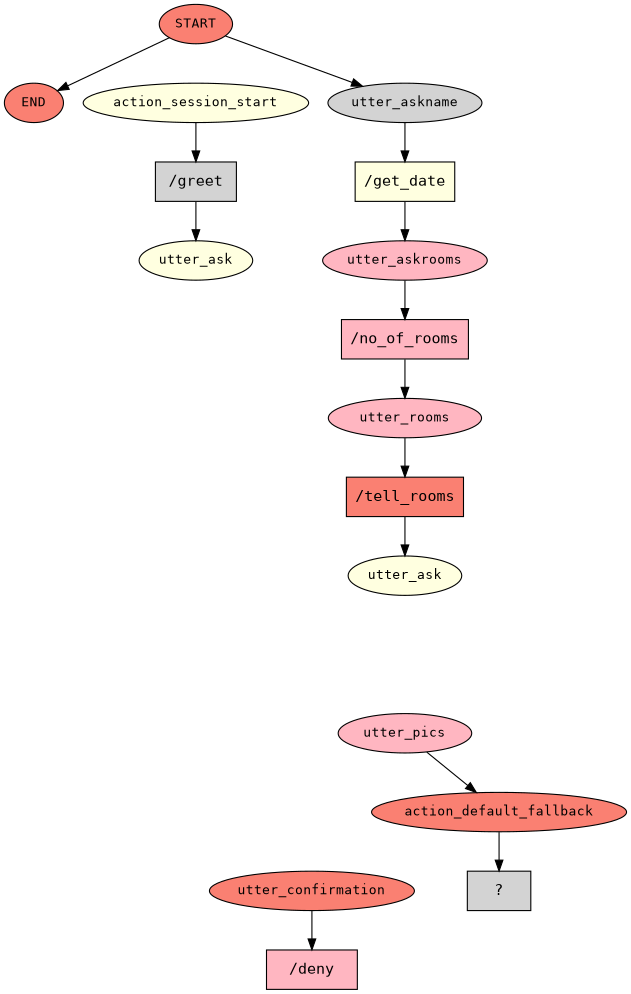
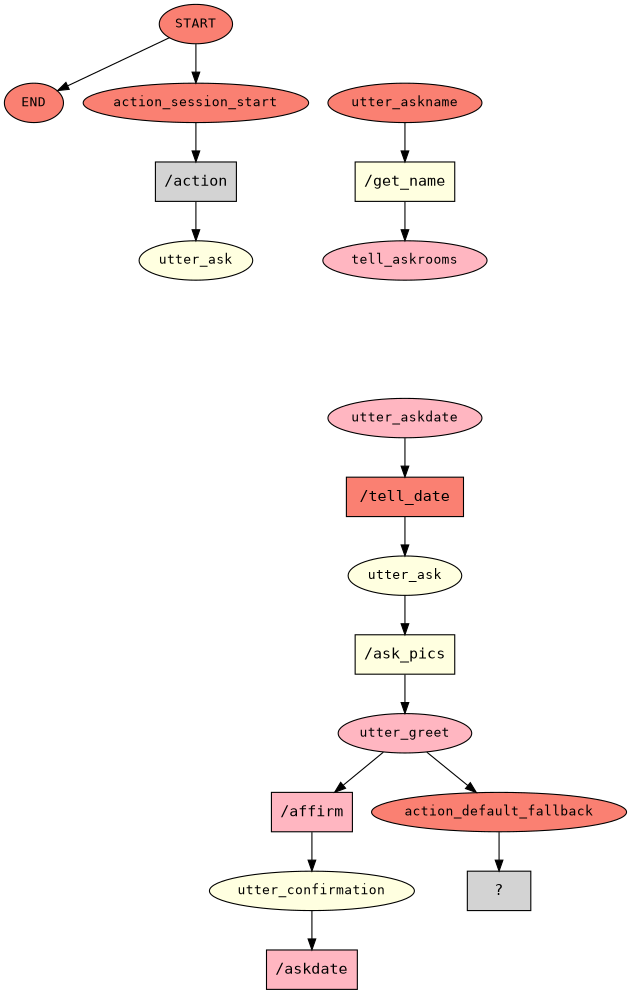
(289, 59) -> (196, 58)
(196, 103) -> (196, 103)
(405, 103) -> (405, 103)
(196, 182) -> (196, 182)
(405, 182) -> (405, 182)
(405, 260) -> (405, 260)
(405, 339) -> none
(405, 418) -> (405, 418)
(405, 497) -> (405, 497)
none -> (405, 654)
(405, 733) -> (405, 733)
none -> (312, 812)
(312, 891) -> (312, 891)
(312, 970) -> (312, 970)
